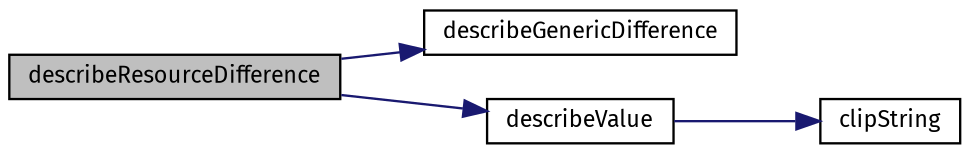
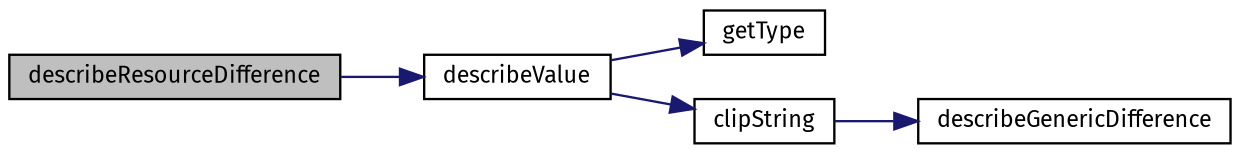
none -> (764, 33)
(371, 56) -> (864, 121)
